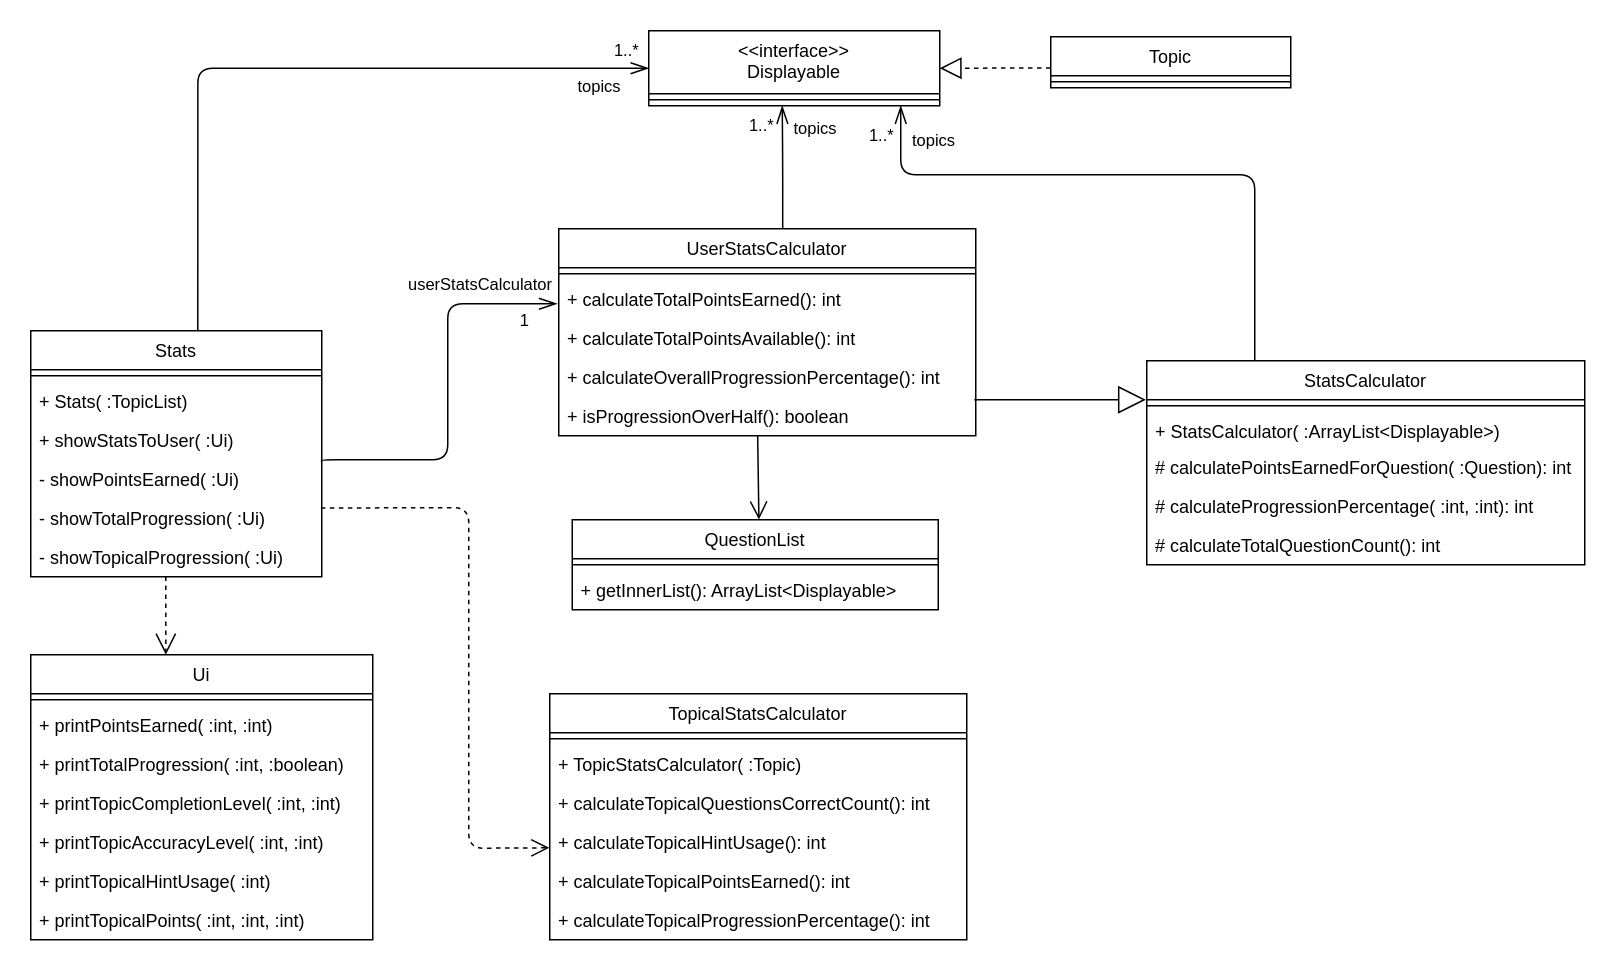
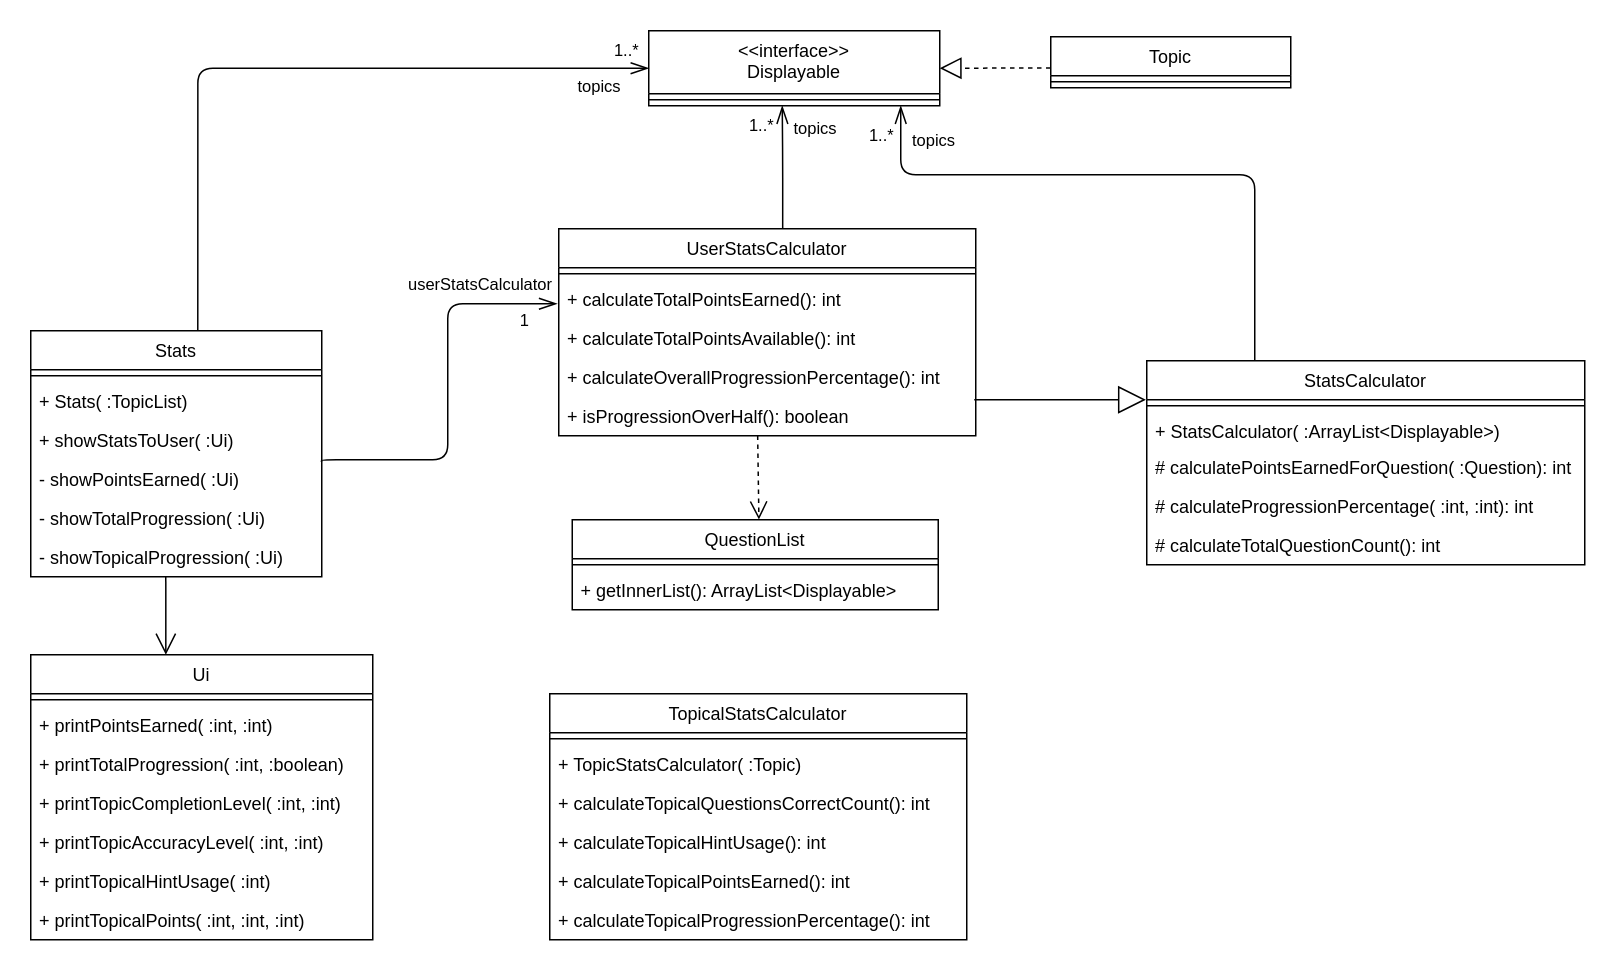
(758, 477) -> (758, 477)
(166, 613) -> (166, 613)
(469, 644) -> none
